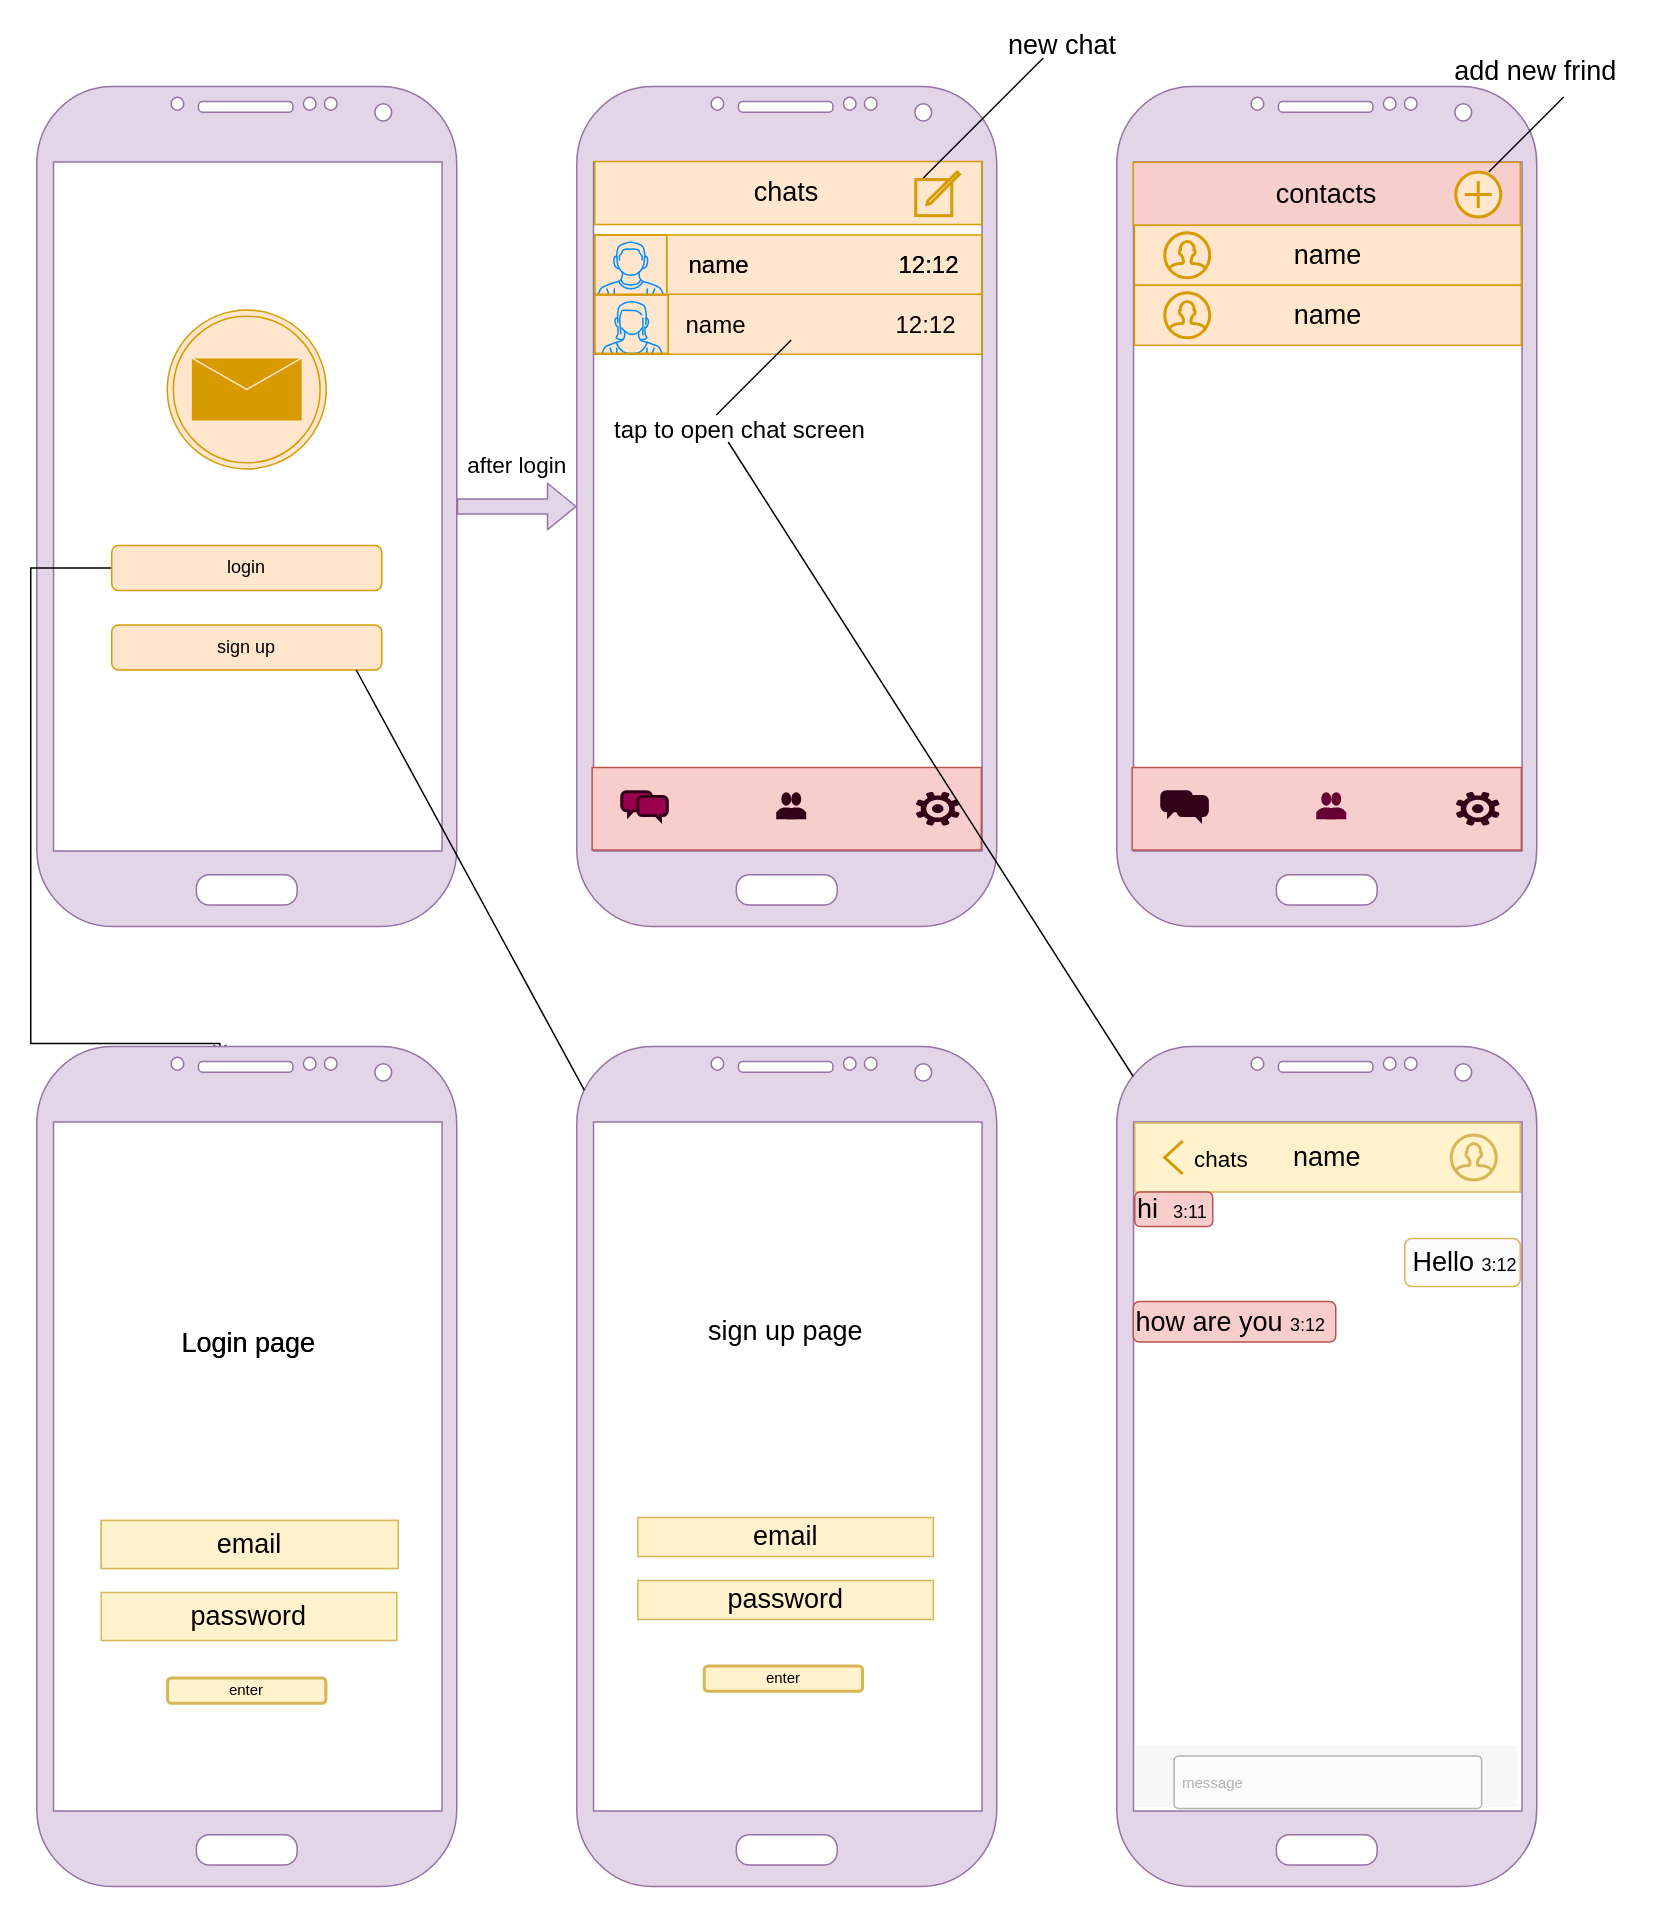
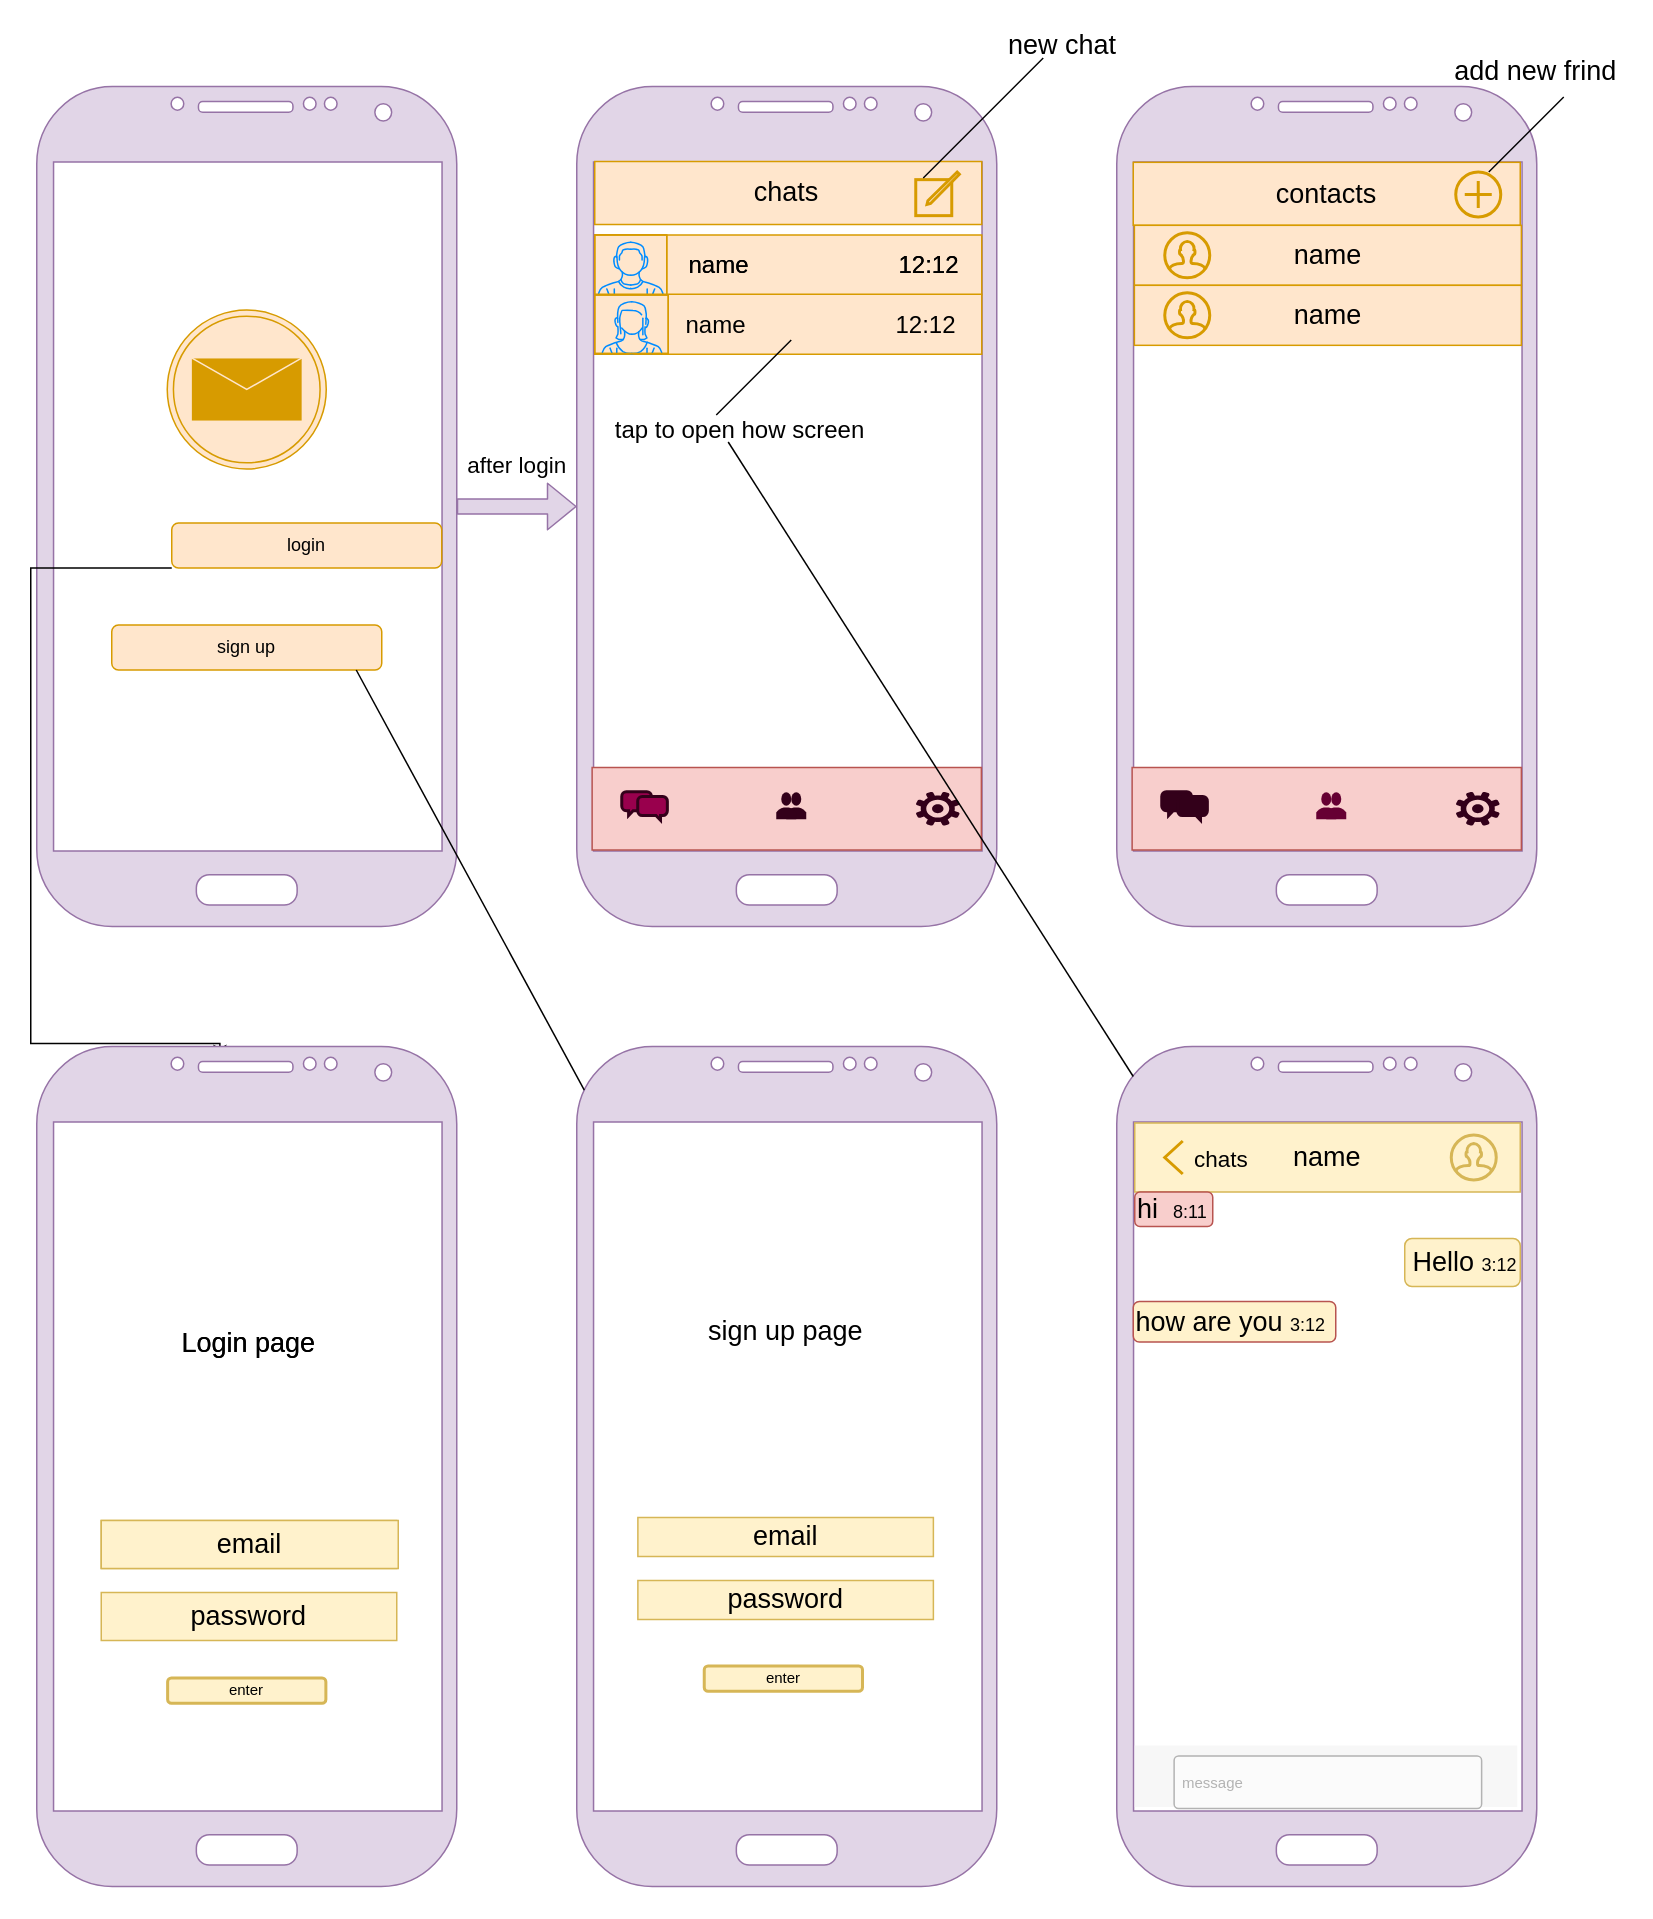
(1327, 194) -> (1327, 194)
(740, 430) -> (740, 430)
(247, 568) -> (307, 545)
(1175, 1210) -> (1175, 1210)
(1463, 1262) -> (1463, 1262)
(1235, 1322) -> (1235, 1322)
